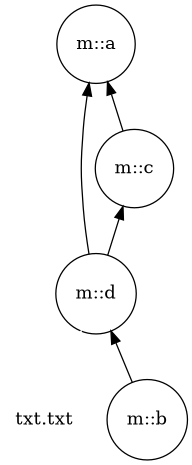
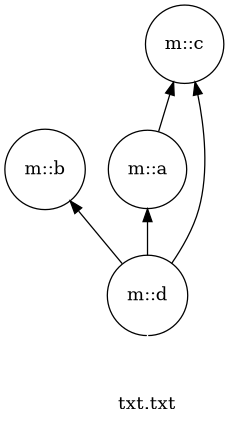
(117, 113) -> (164, 113)
(124, 363) -> (100, 237)
